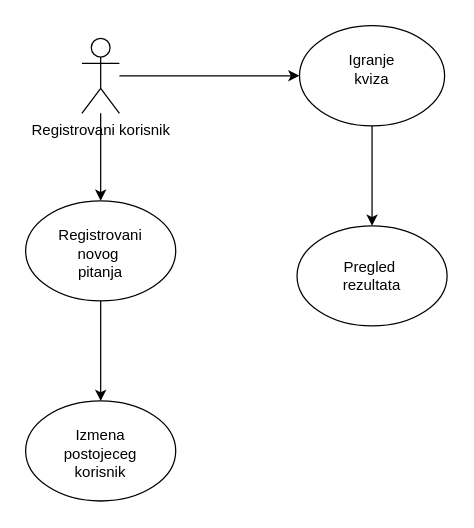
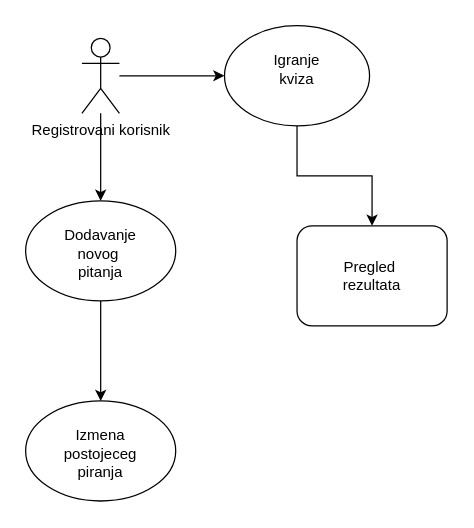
(372, 76) -> (297, 76)
(101, 236) -> (101, 236)
(372, 276) -> (372, 276)
(101, 436) -> (101, 436)
